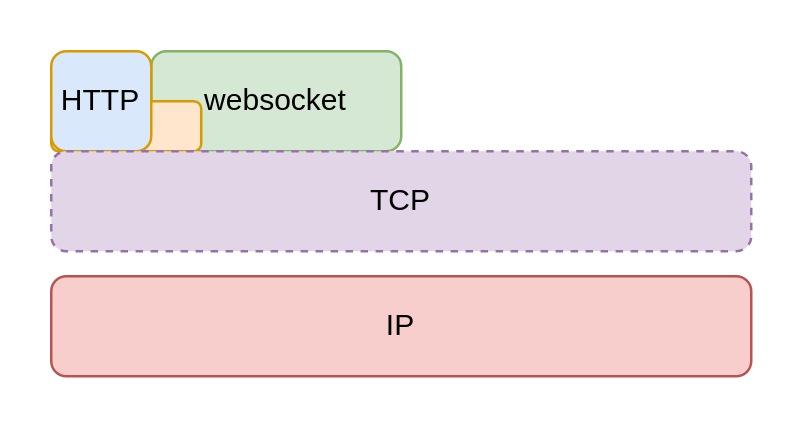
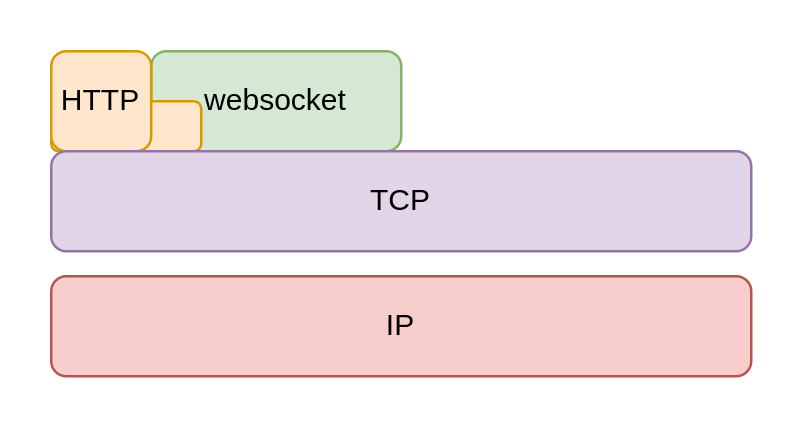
(101, 101) -> (101, 101)
(401, 201) -> (401, 201)
